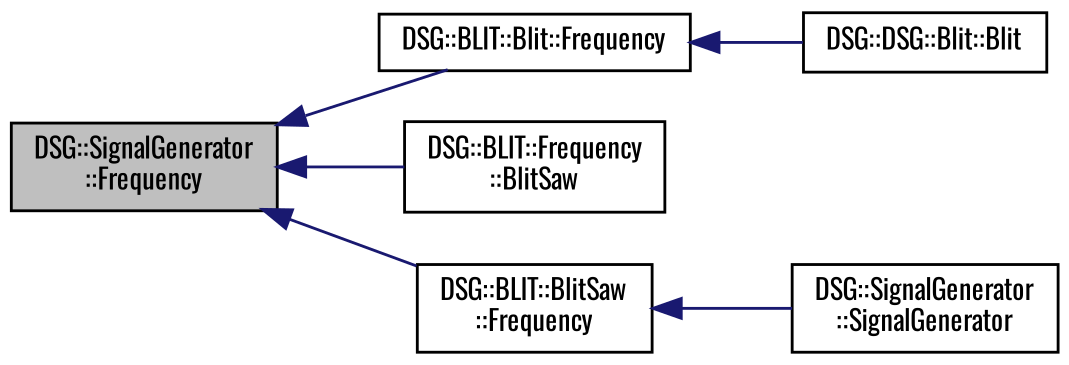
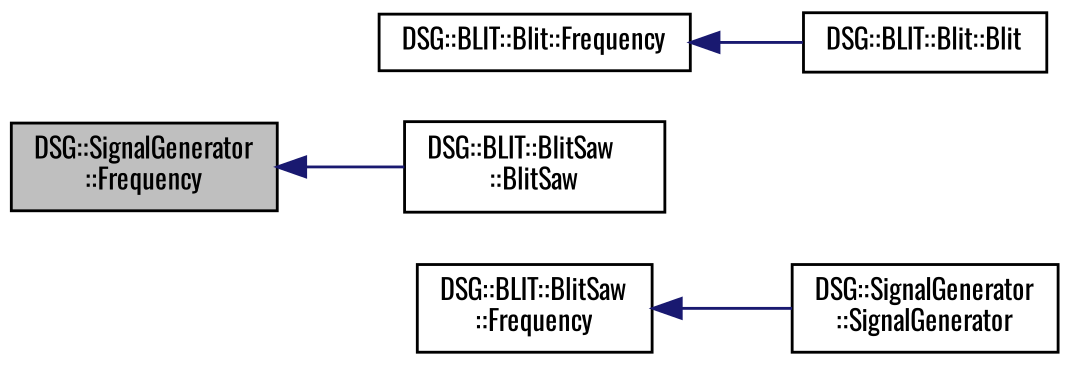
(925, 42) -> (925, 42)
(377, 93) -> none
(535, 167) -> (535, 167)
(353, 243) -> none
